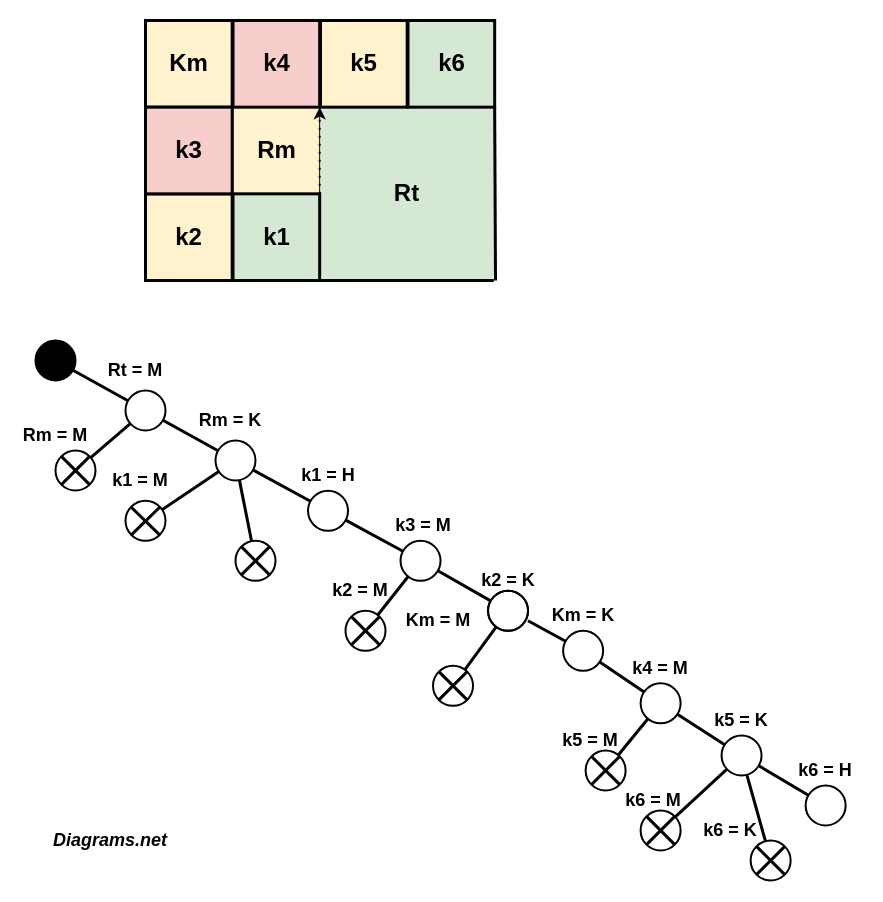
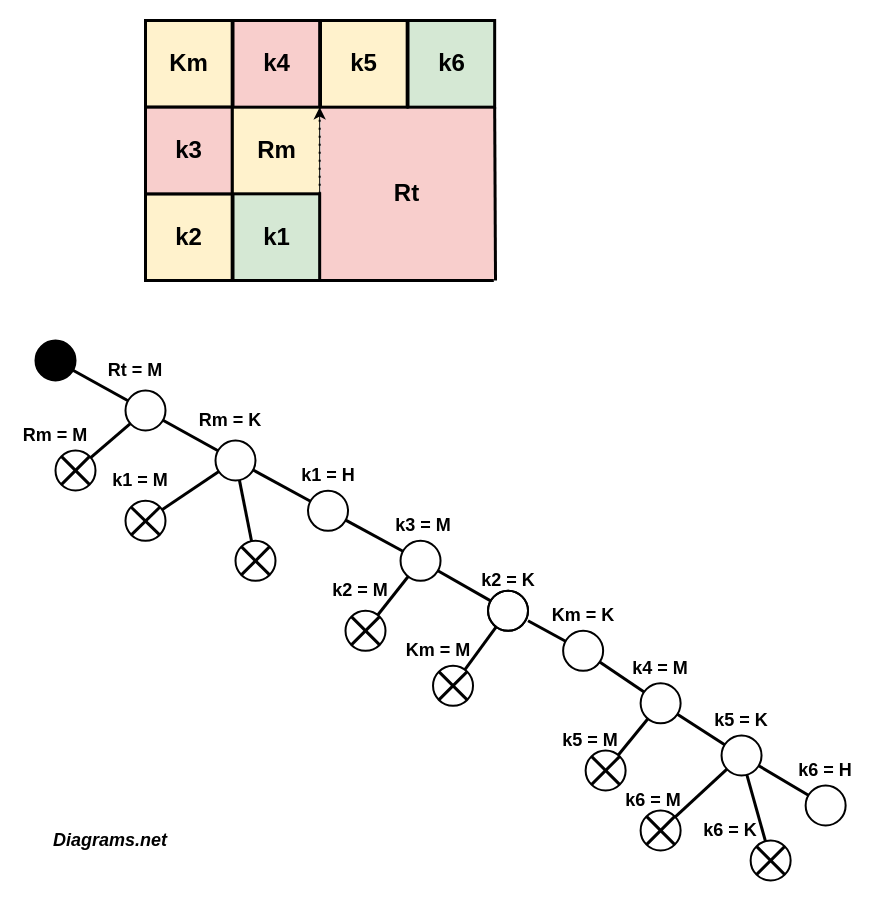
(407, 194) -> (407, 194)
(438, 616) -> (438, 646)
